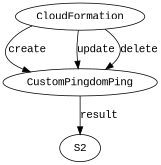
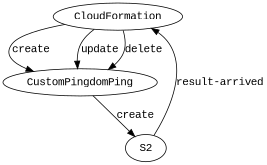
none -> (175, 83)
(99, 115) -> (135, 115)
